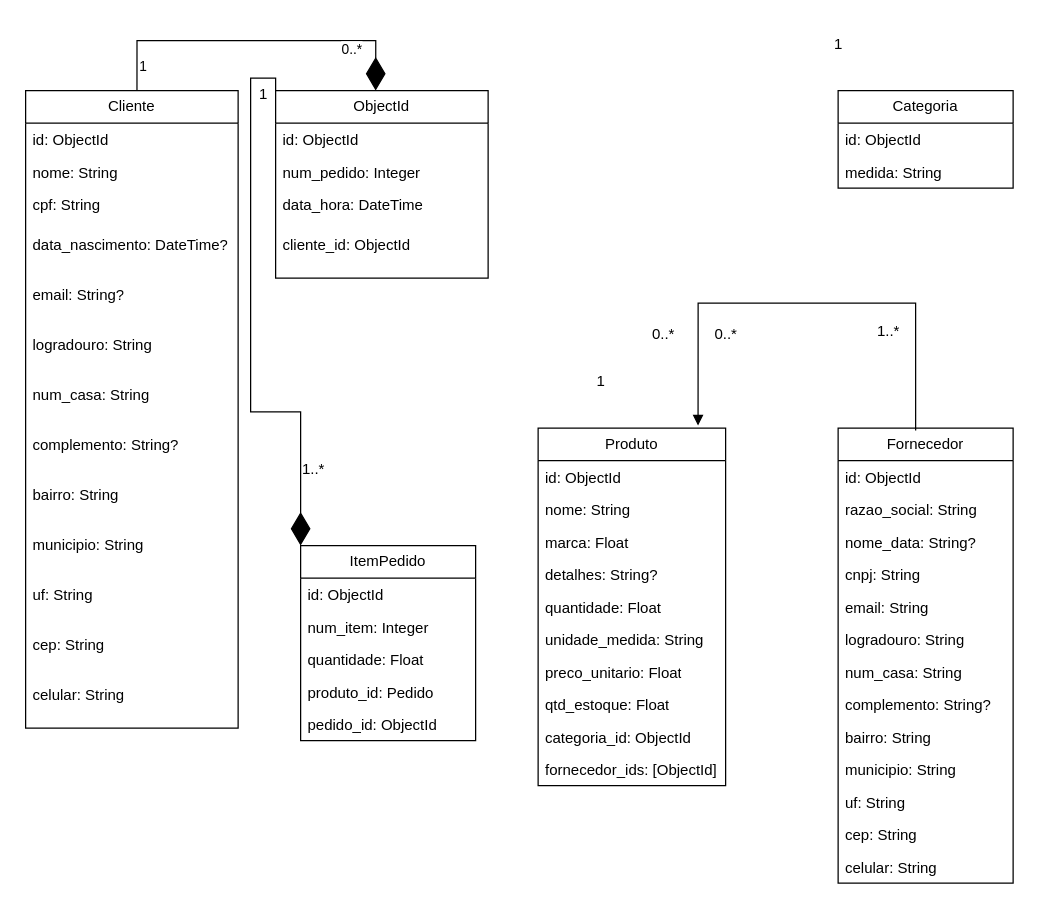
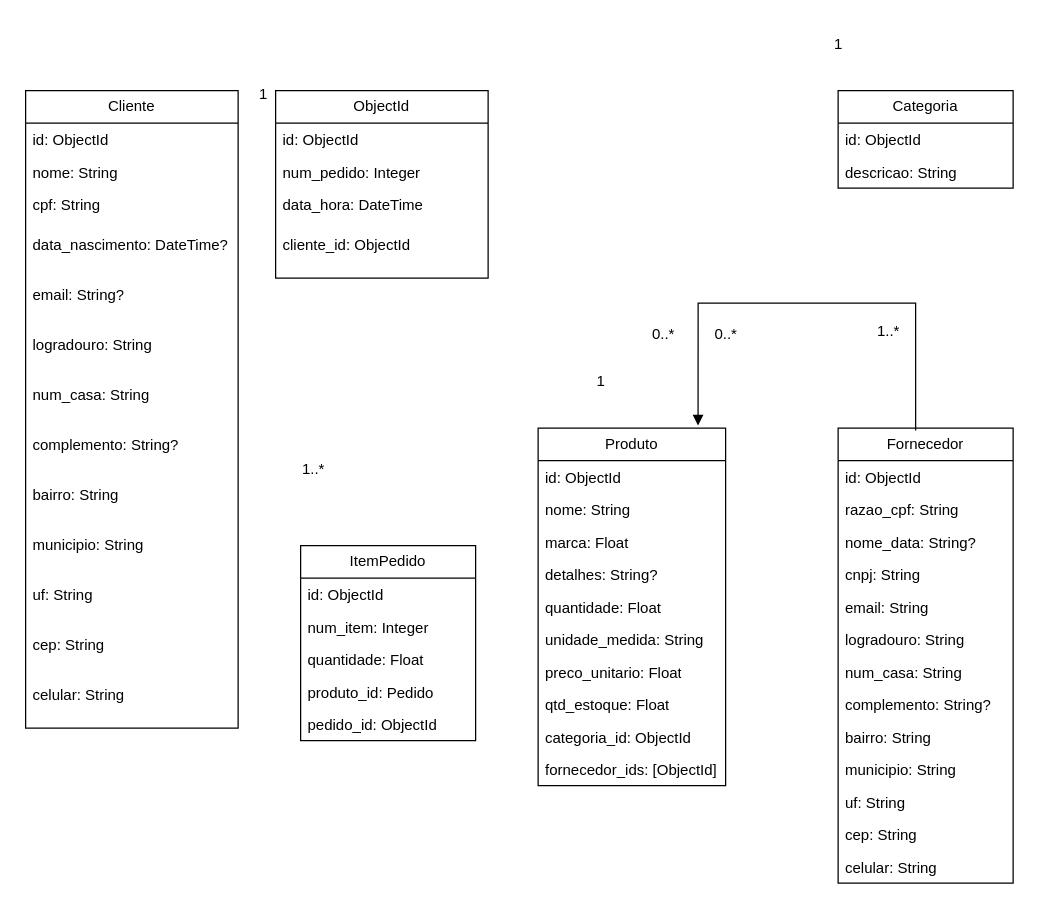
(241, 41) -> none
(897, 173) -> (909, 173)
(251, 304) -> none
(920, 511) -> (911, 511)
